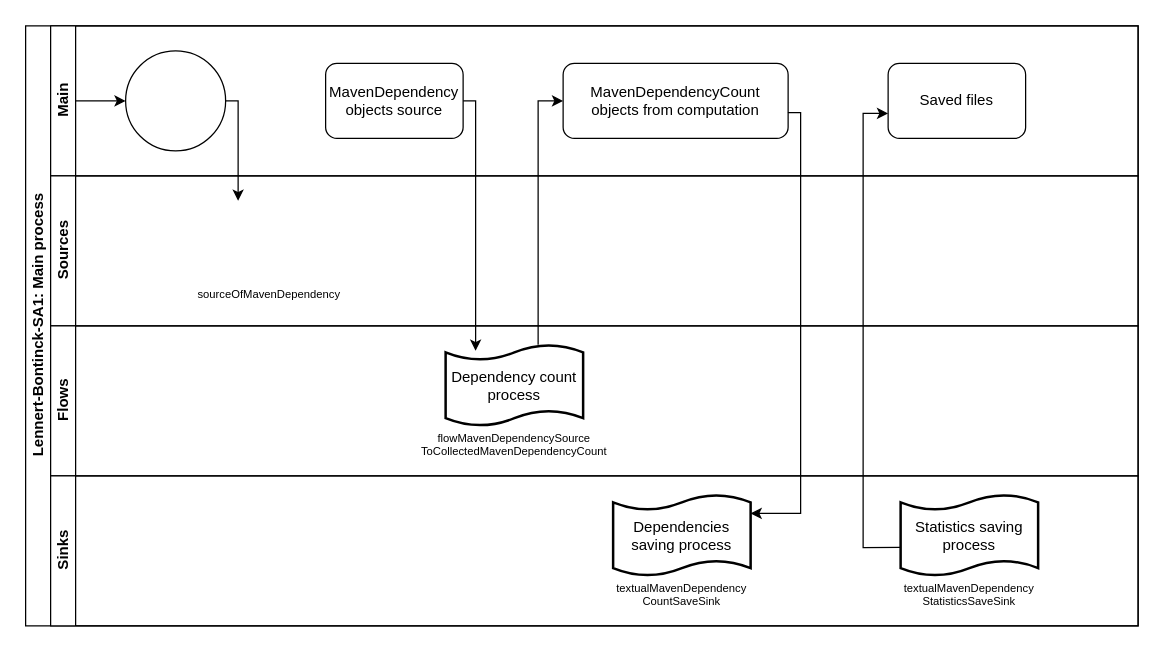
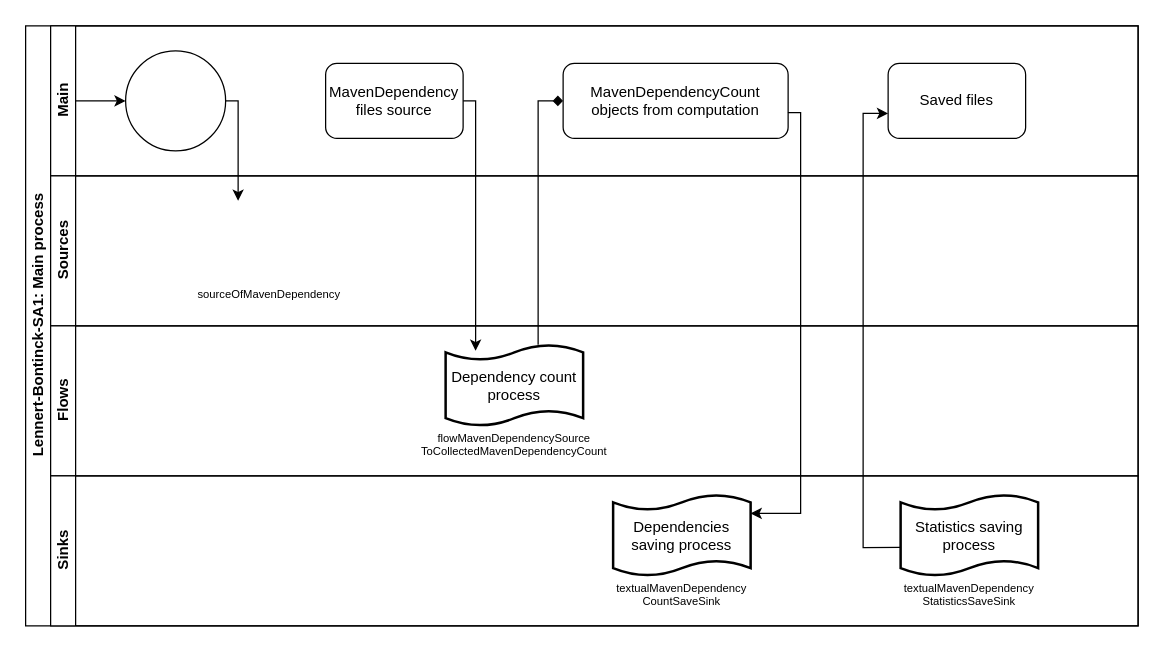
(394, 101) -> (394, 101)
(553, 101) -> (552, 101)
